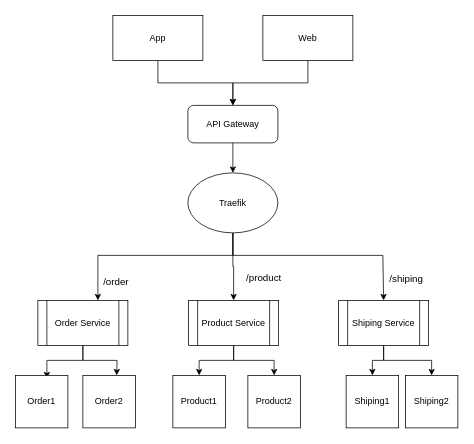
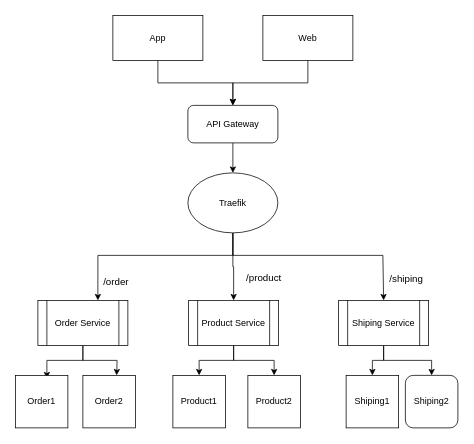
(432, 402) -> (432, 402)
